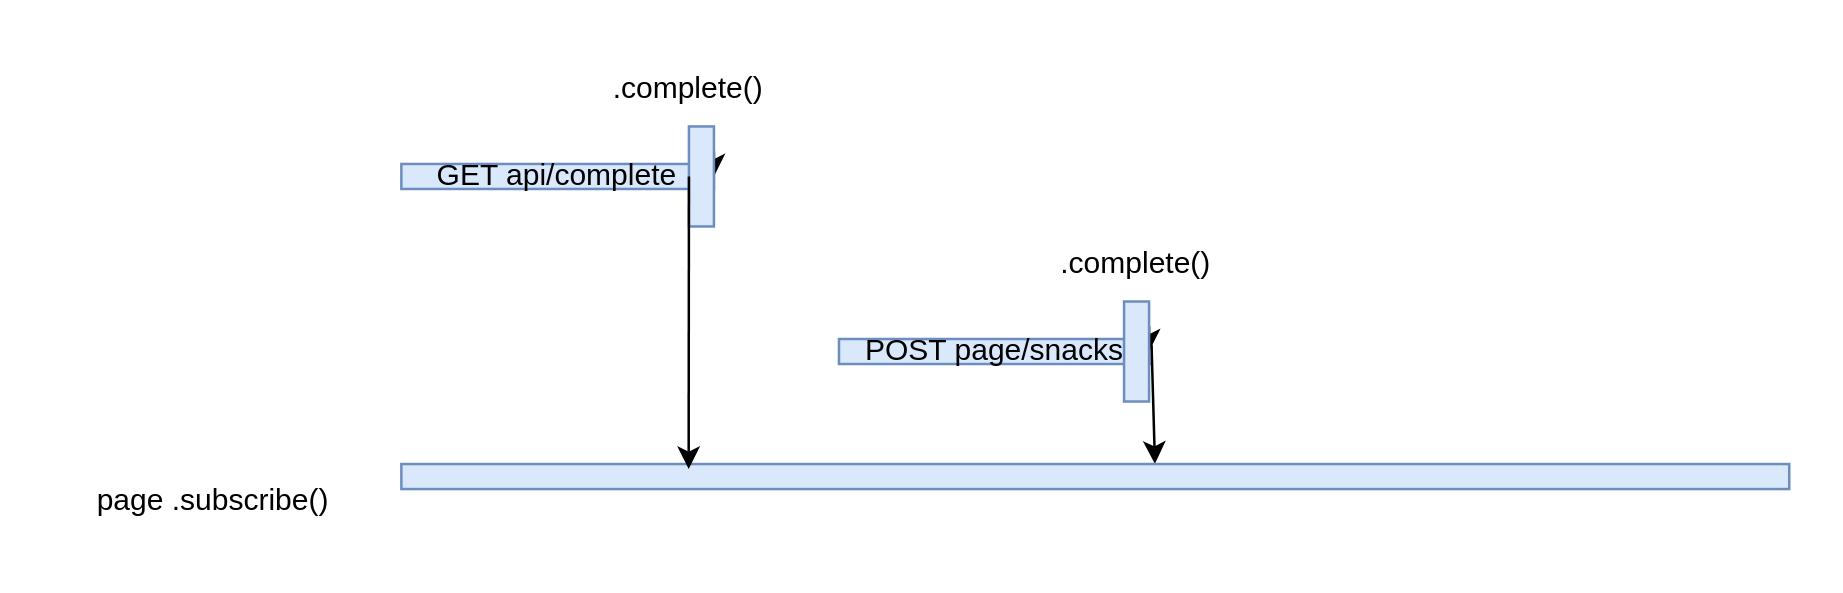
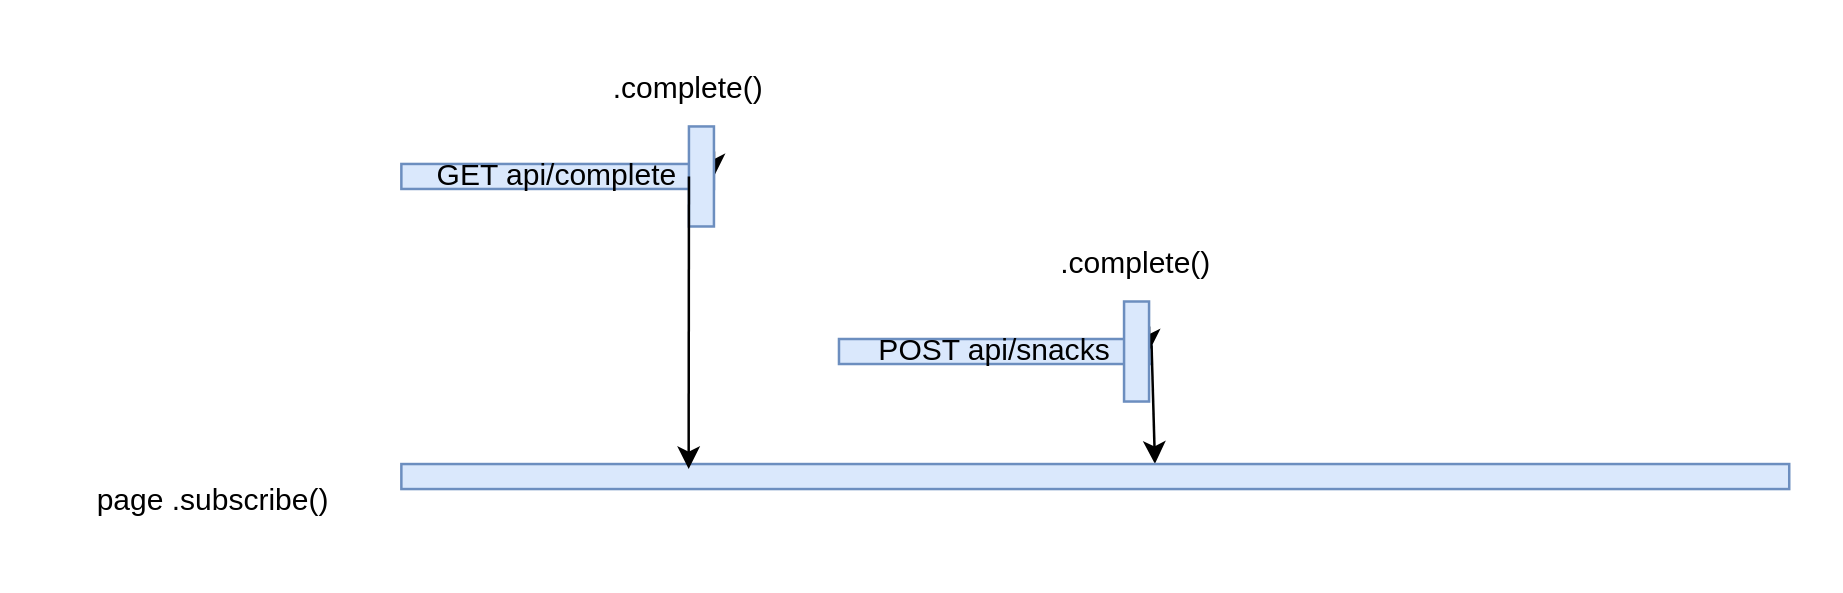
(995, 351) -> (995, 351)
